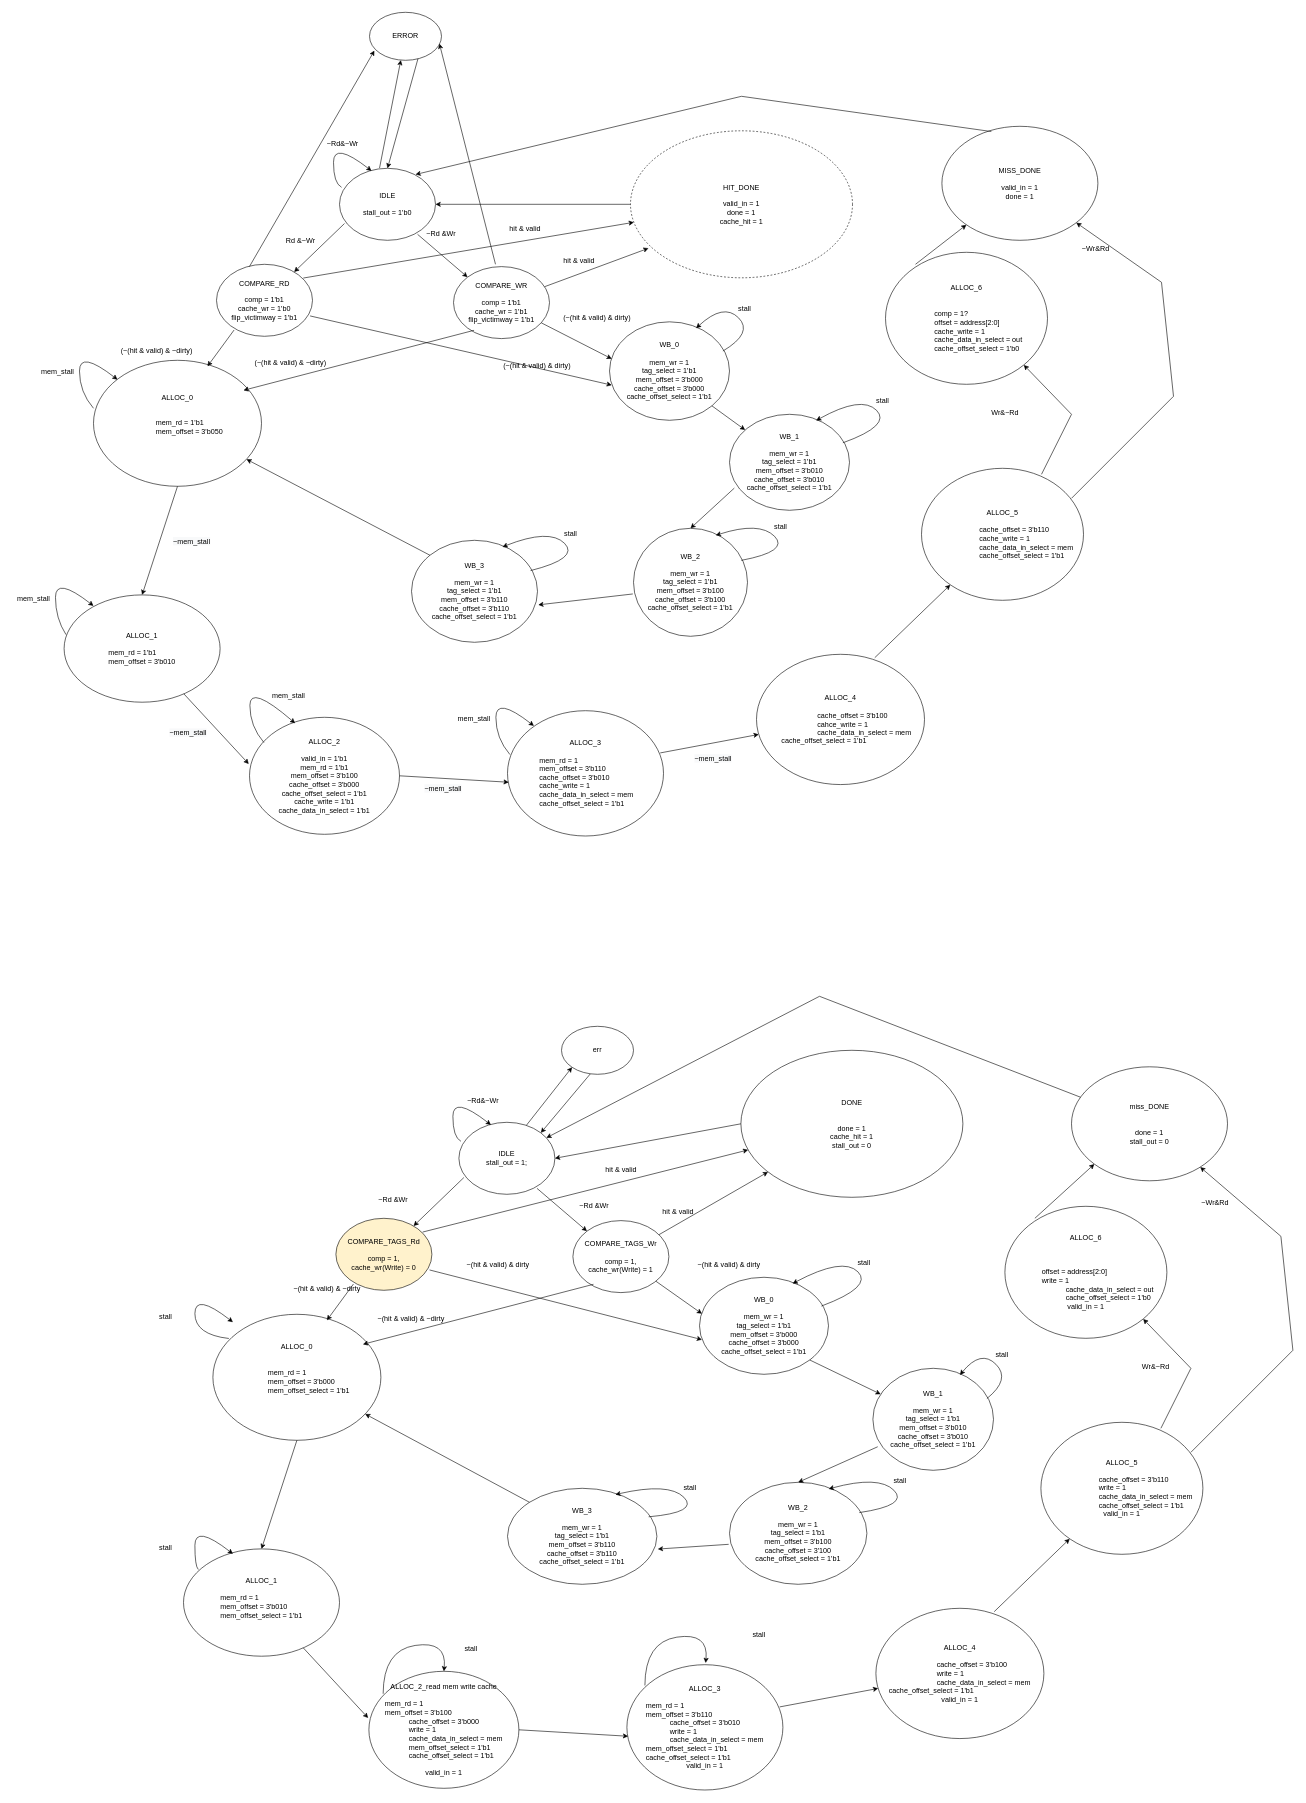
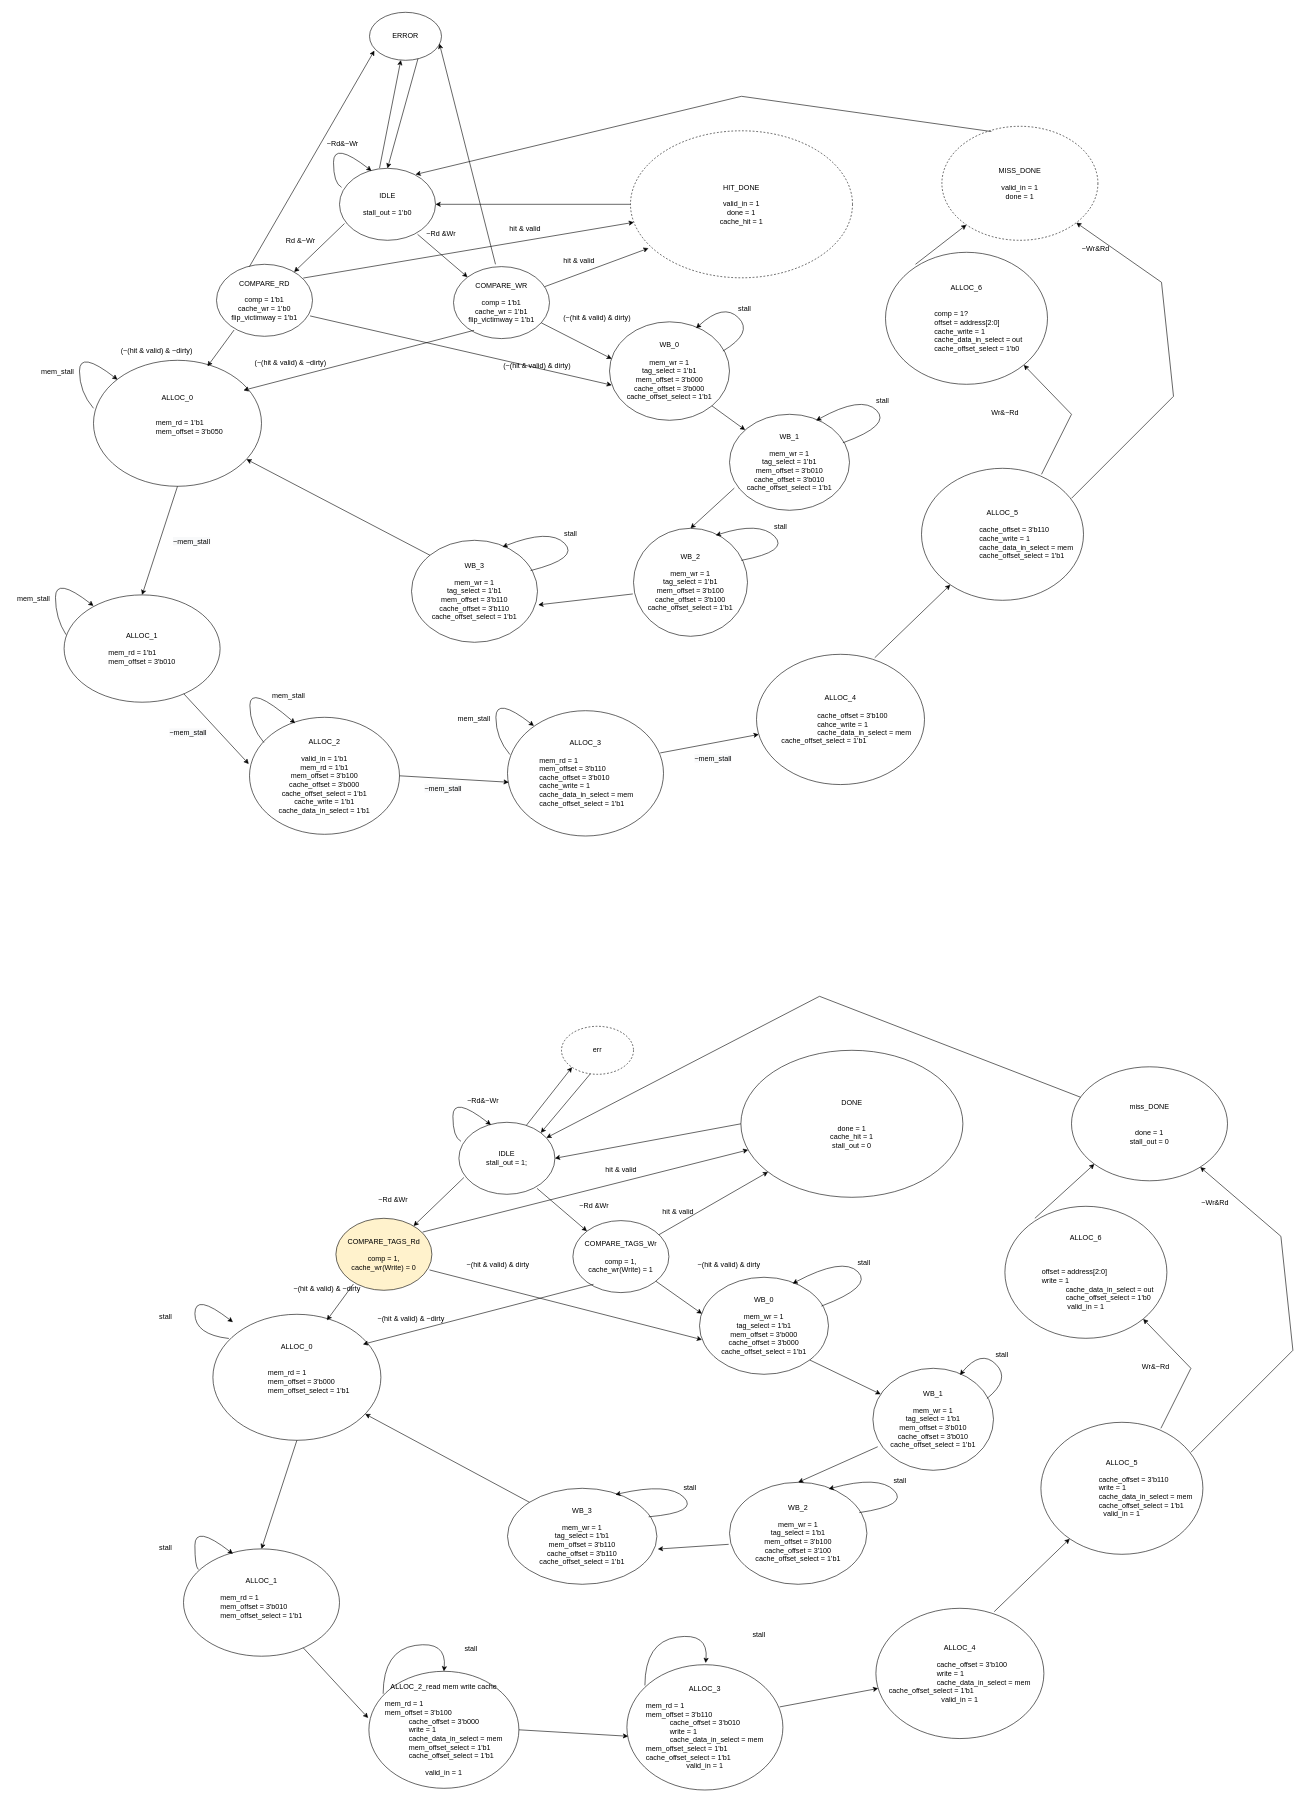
(1020, 183) -> (1020, 183)
(597, 1050) -> (597, 1050)
